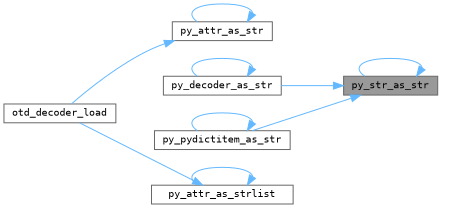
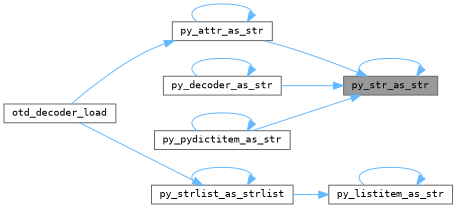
none -> (311, 55)
(222, 195) -> (222, 195)
none -> (391, 195)
